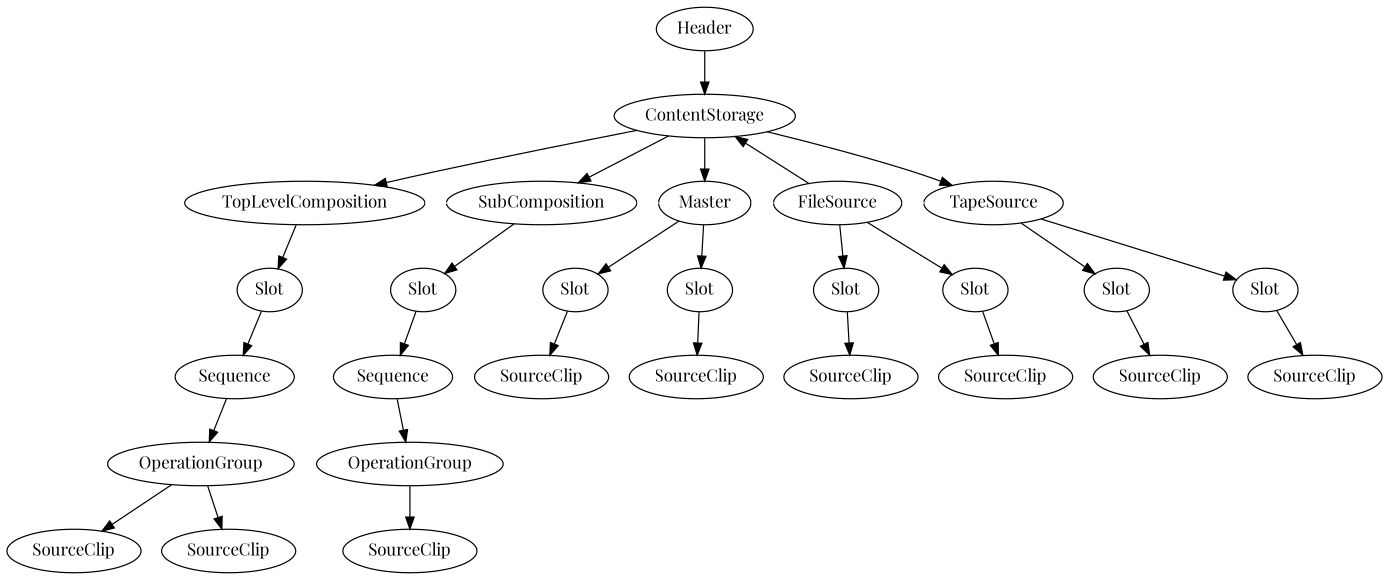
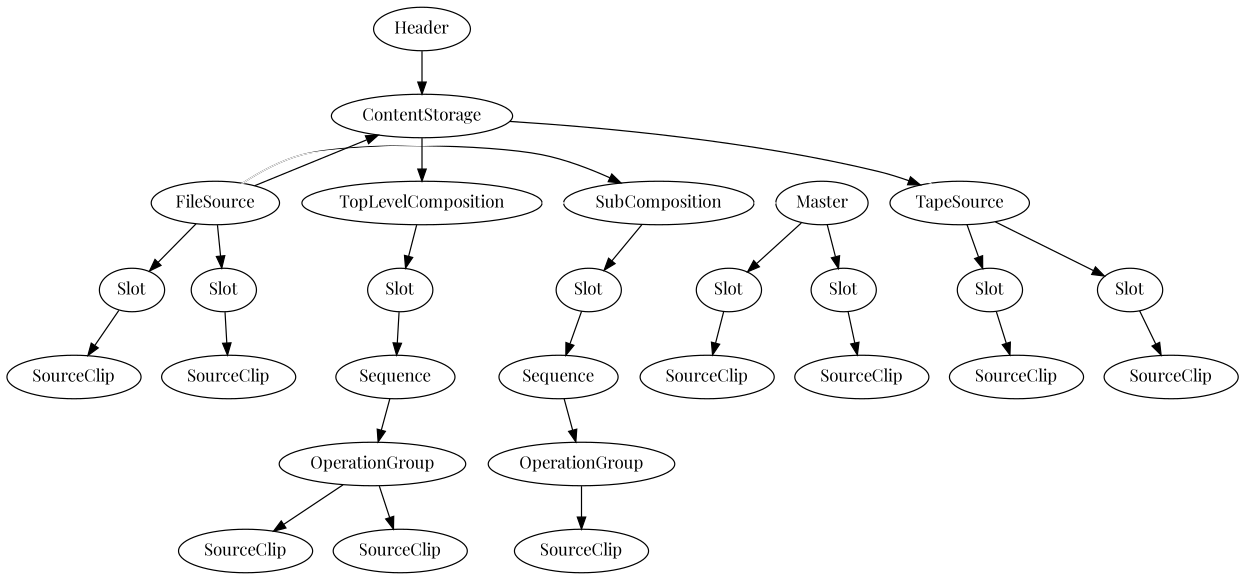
(705, 154) -> none
(629, 157) -> (425, 146)
